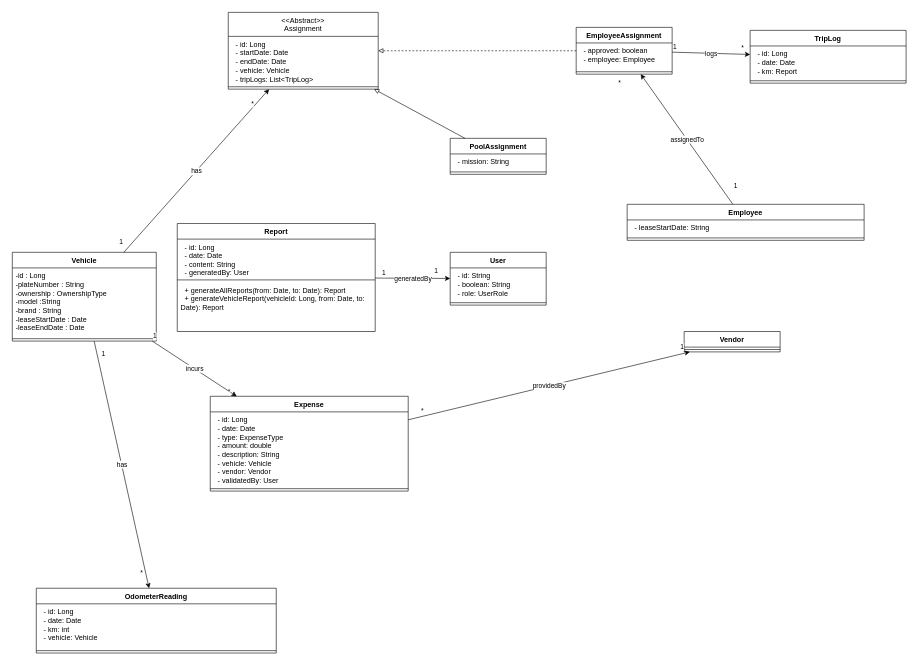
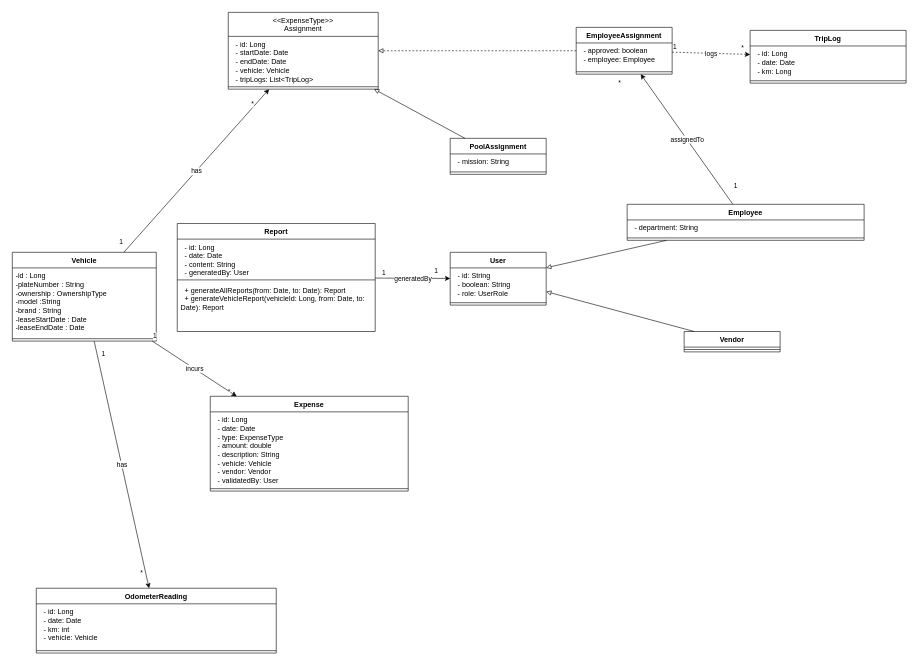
(303, 25) -> (303, 25)
(689, 53) -> (689, 53)
(775, 63) -> (775, 63)
(675, 228) -> (667, 228)
none -> (606, 254)
none -> (623, 312)
(548, 386) -> none
